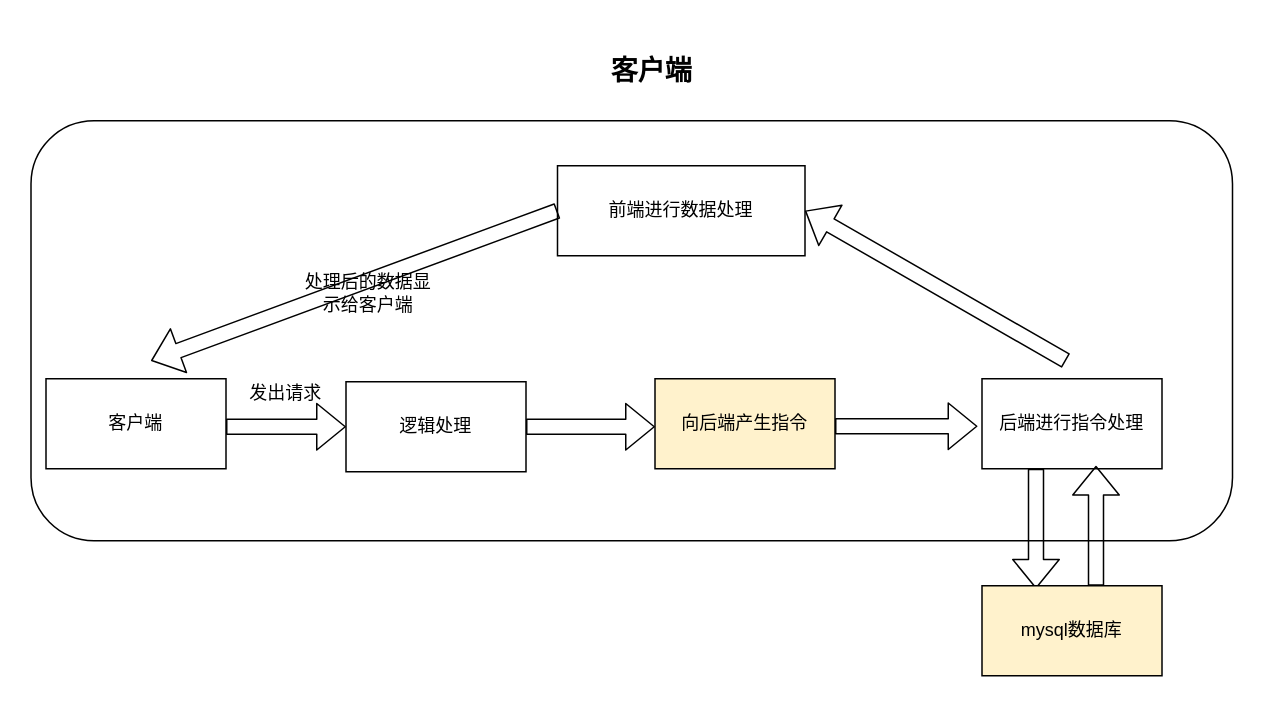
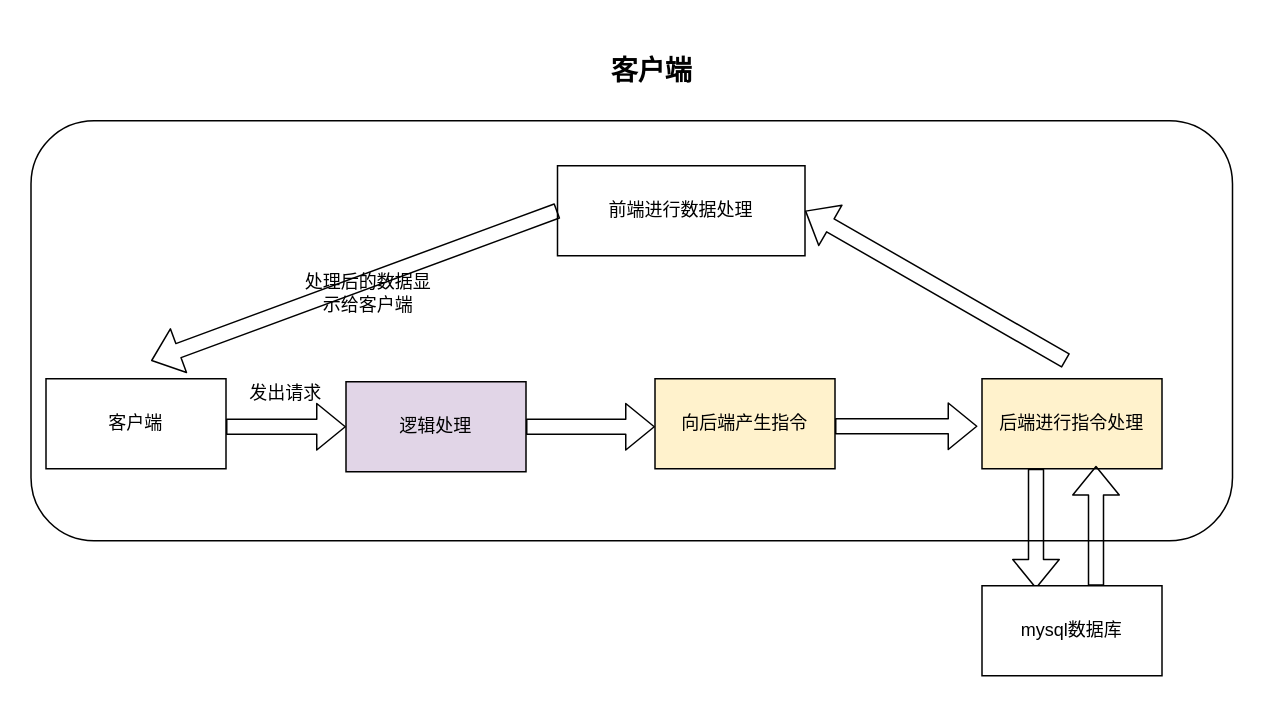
(1072, 424) -> (1072, 424)
(436, 427) -> (436, 427)
(1072, 631) -> (1072, 631)
